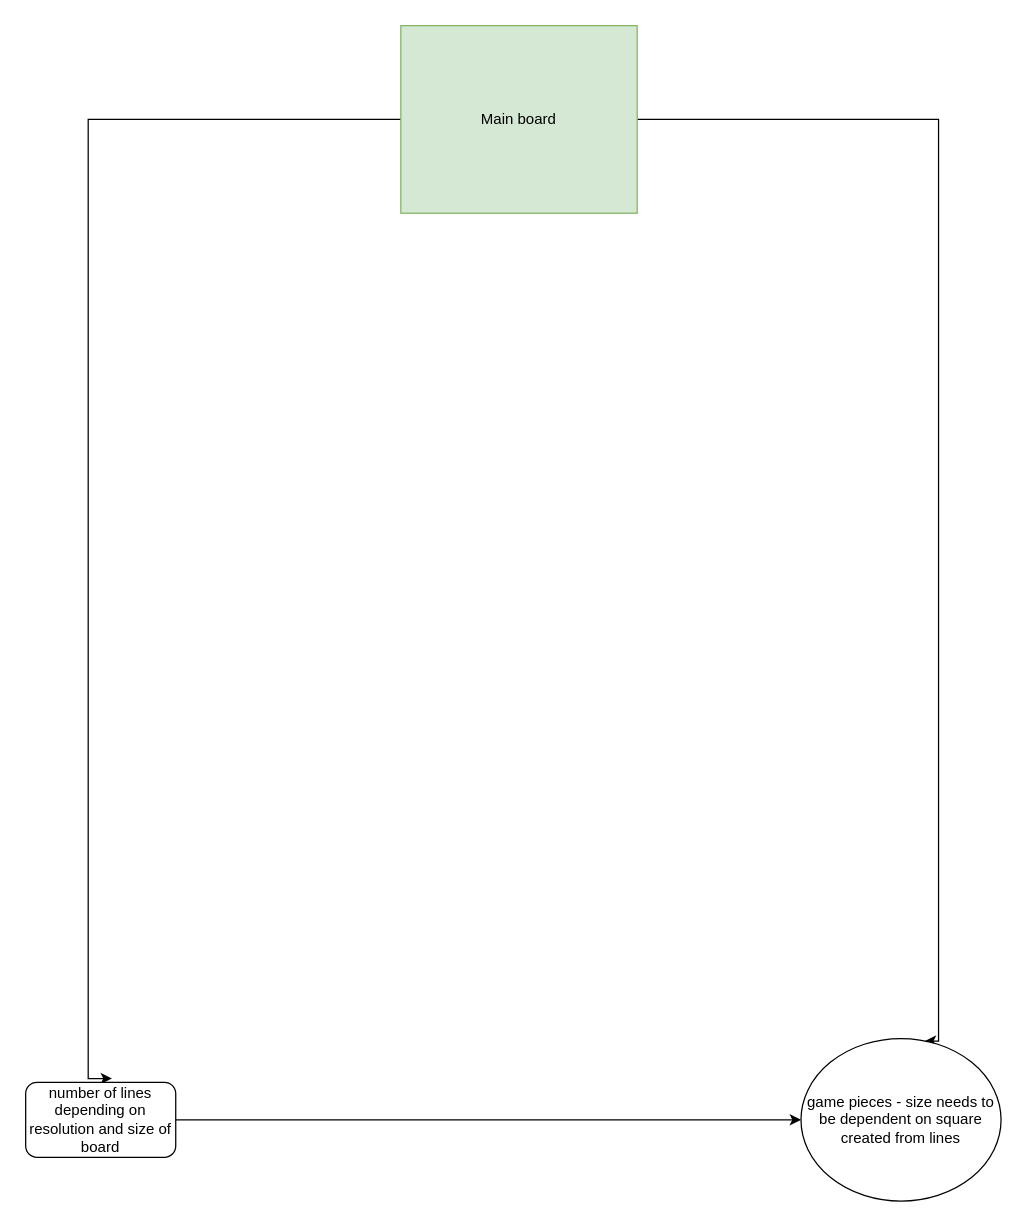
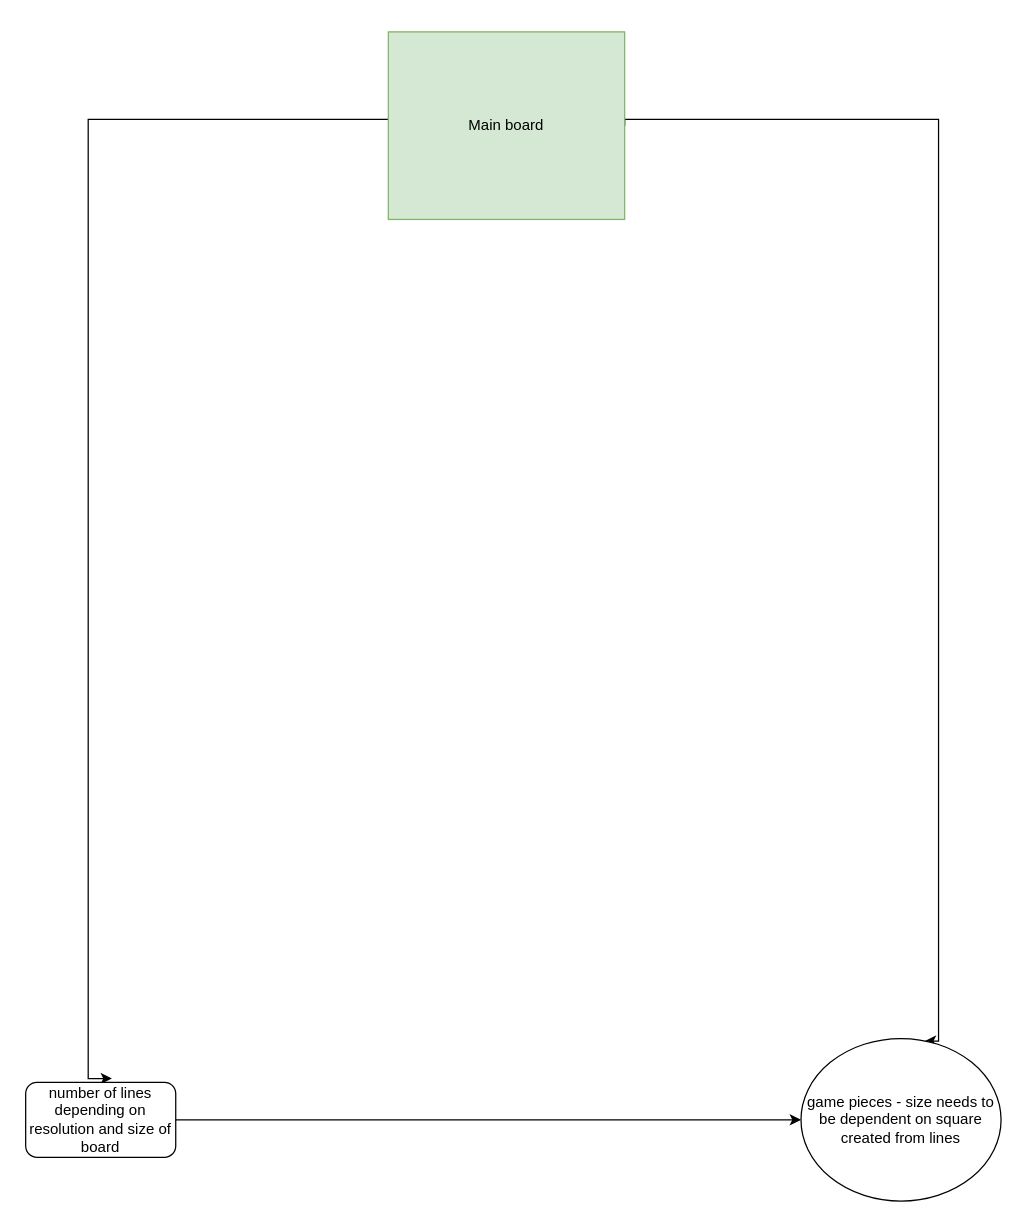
(519, 119) -> (506, 126)
